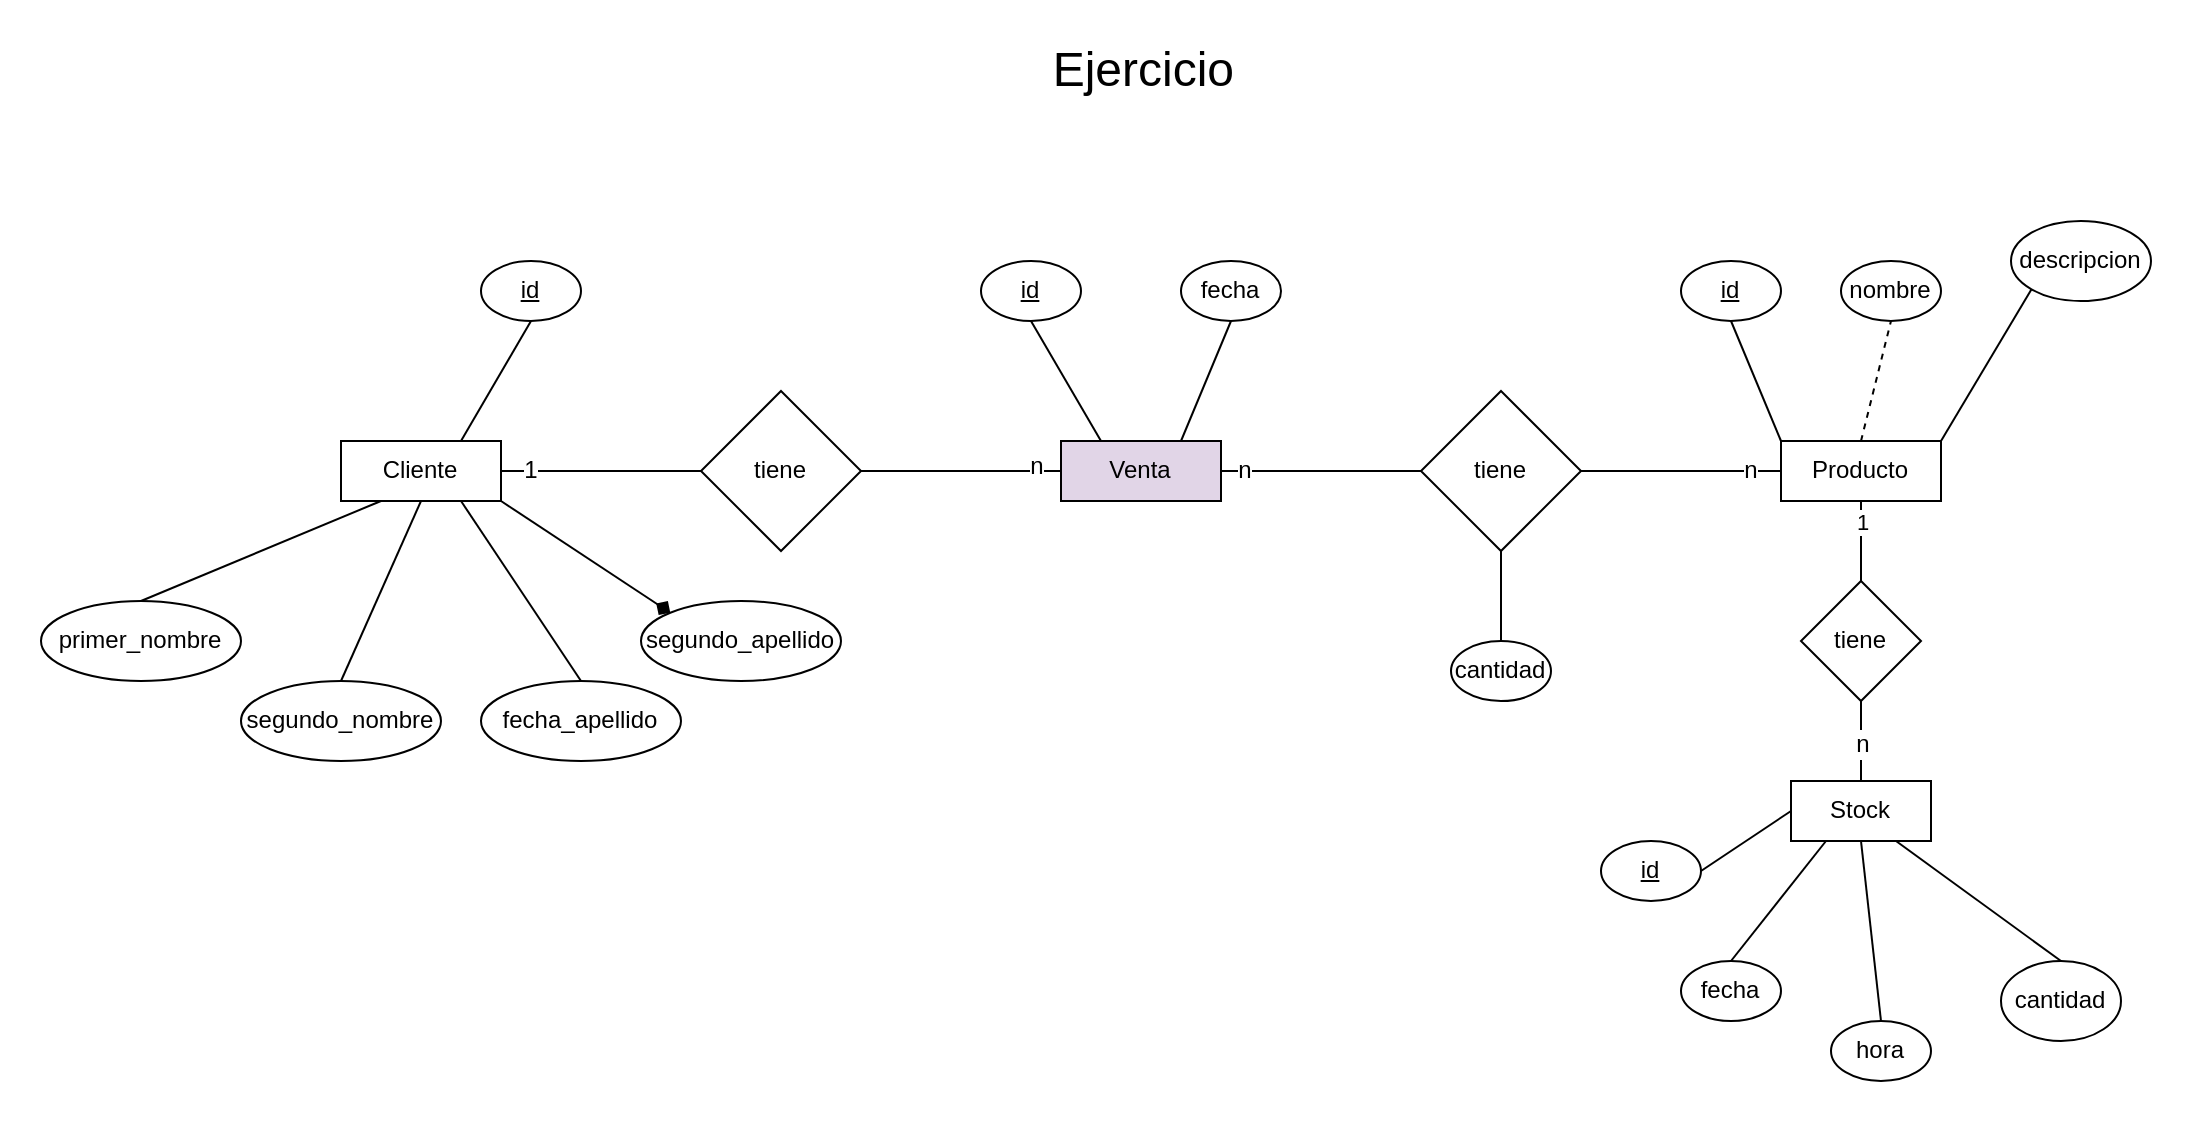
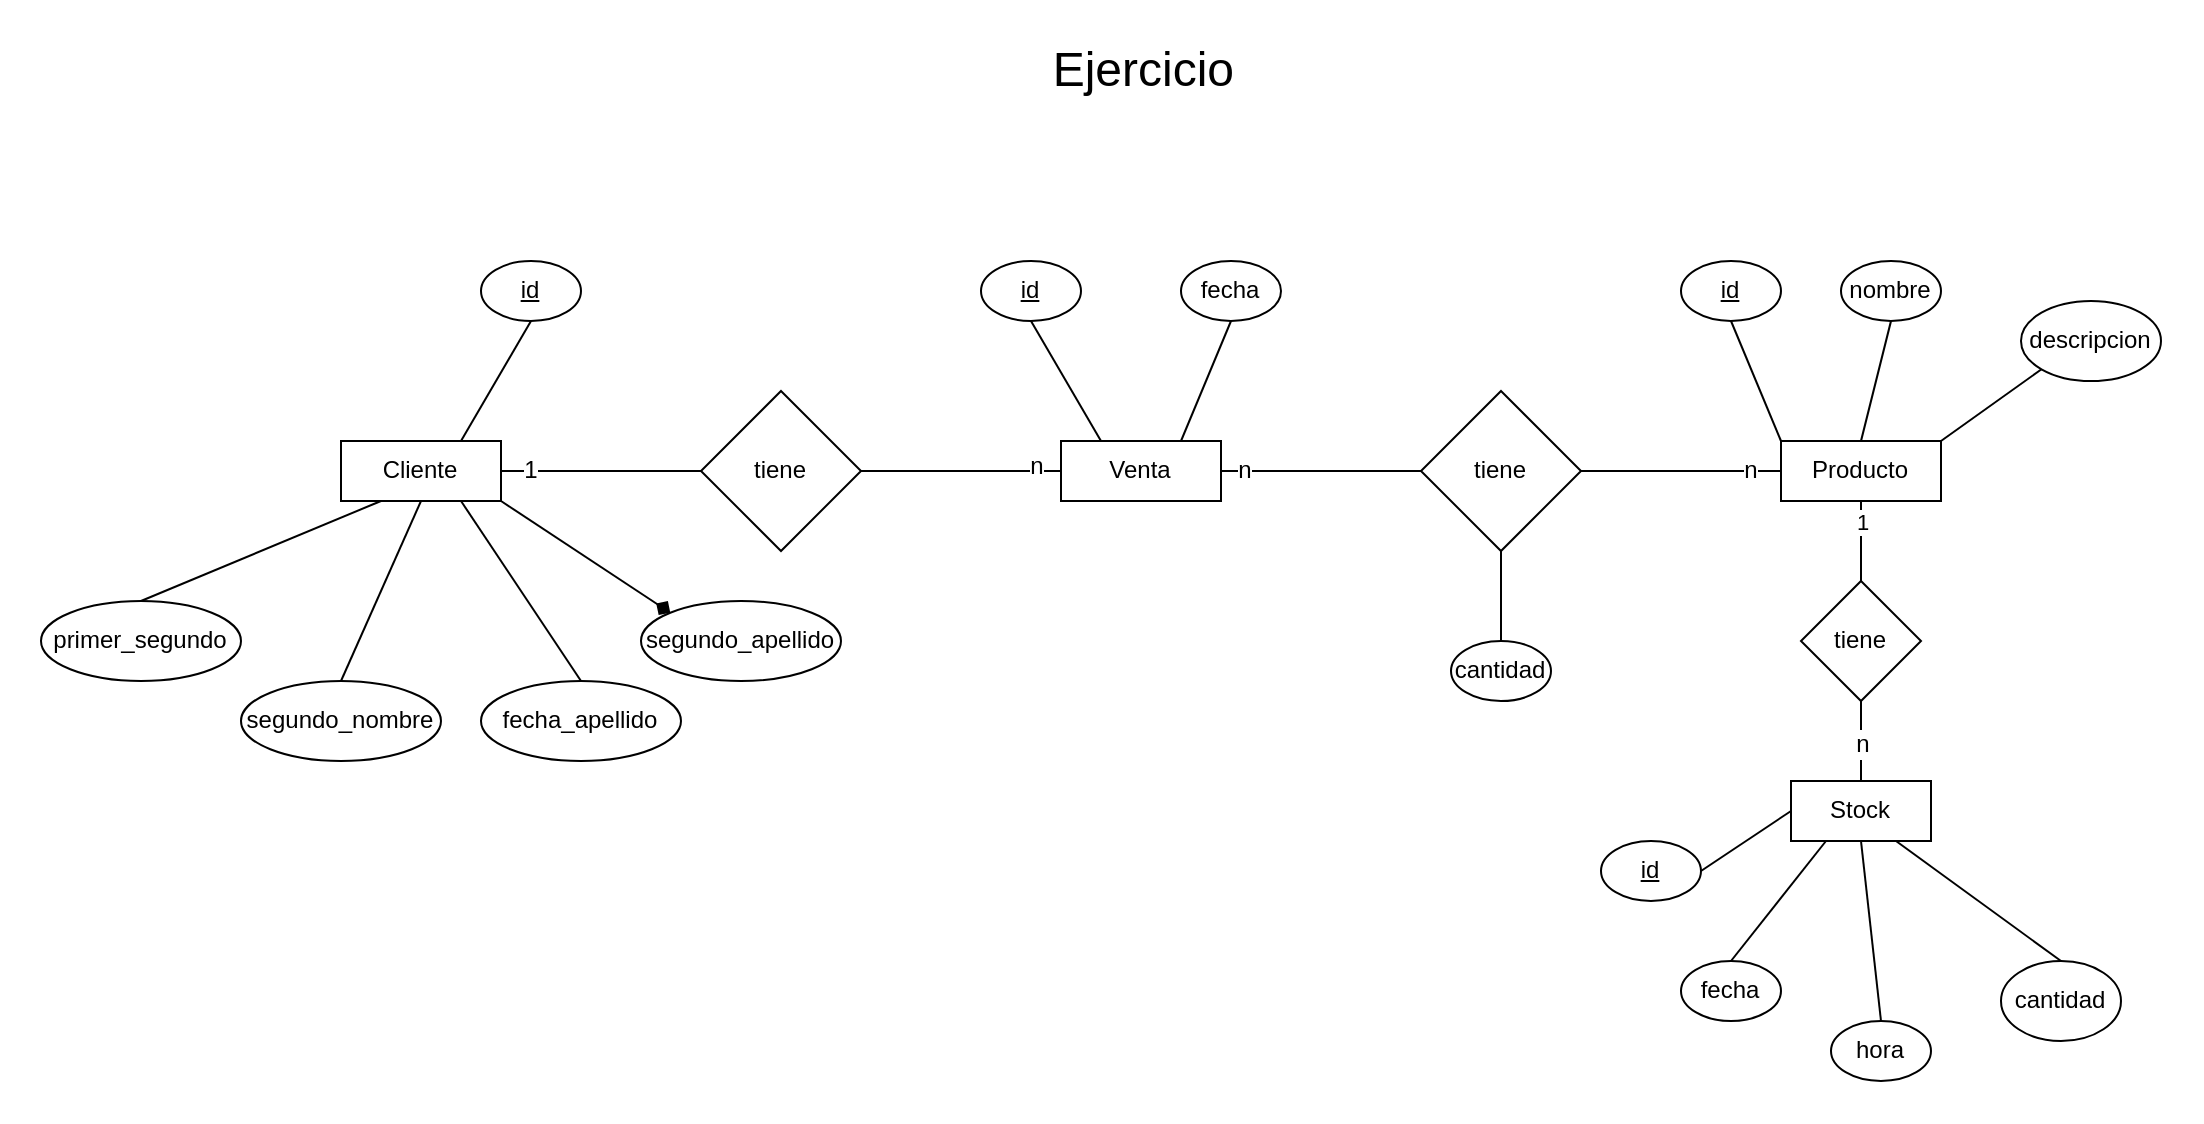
(2081, 261) -> (2091, 341)
(1876, 381) -> (1876, 381)
(1141, 471) -> (1141, 471)
(141, 641) -> (141, 641)
